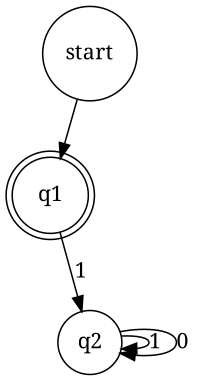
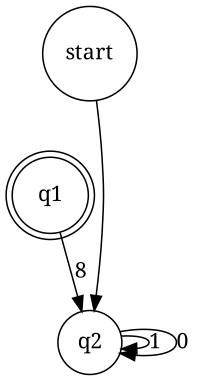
(71, 122) -> (103, 198)
(81, 272) -> (81, 272)
